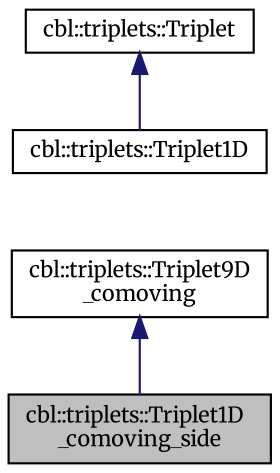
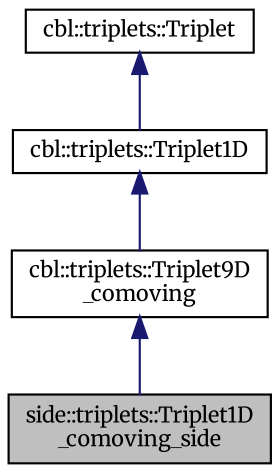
none -> (140, 223)
(140, 429) -> (140, 429)
